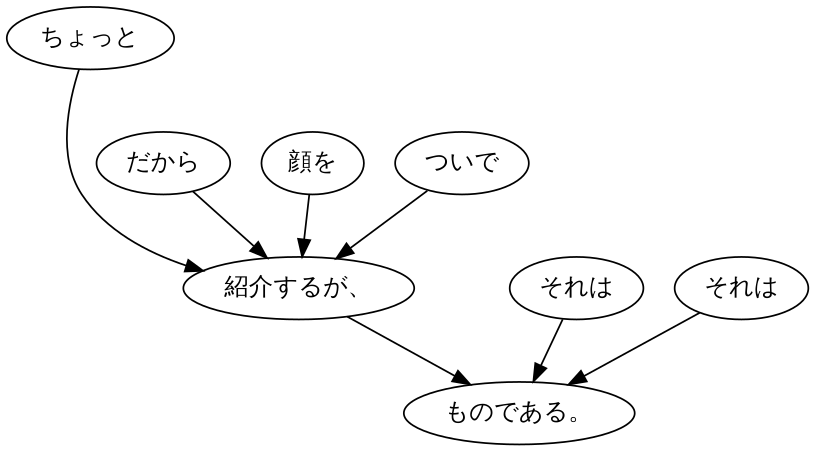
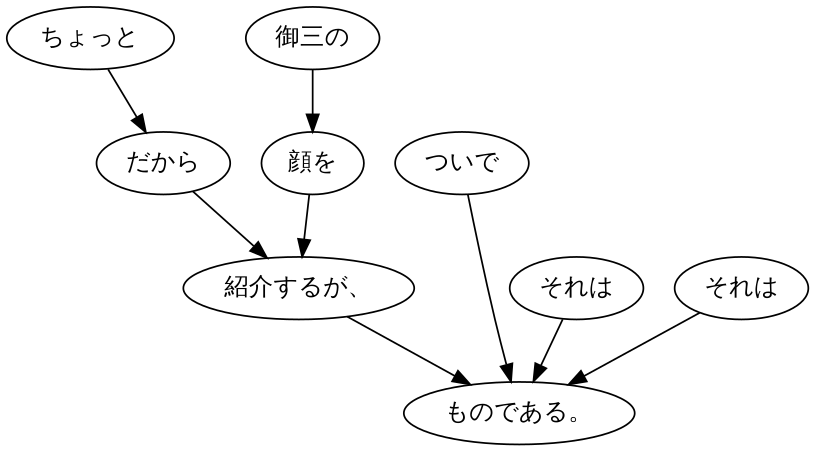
none -> (313, 38)
(82, 194) -> (122, 93)
(389, 219) -> (486, 280)
